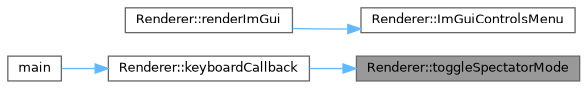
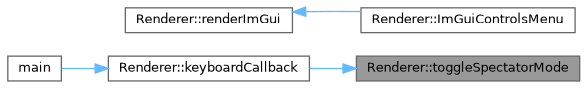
(320, 29) -> (334, 11)
